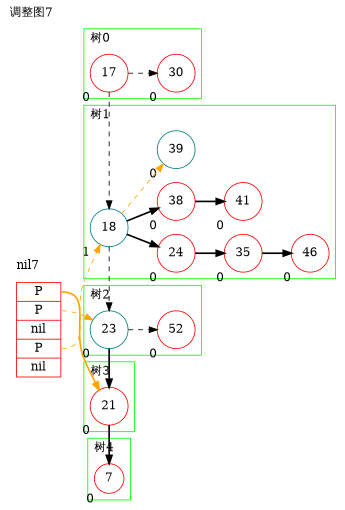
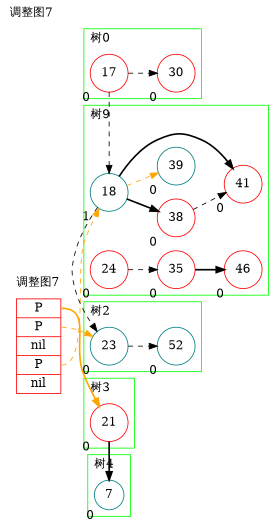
(100, 115) -> (100, 115)
(206, 201) -> (206, 203)
(139, 239) -> (170, 135)
(206, 253) -> (139, 270)
(28, 266) -> (38, 282)
(176, 330) -> (176, 346)
(109, 367) -> none
(109, 479) -> (109, 495)
